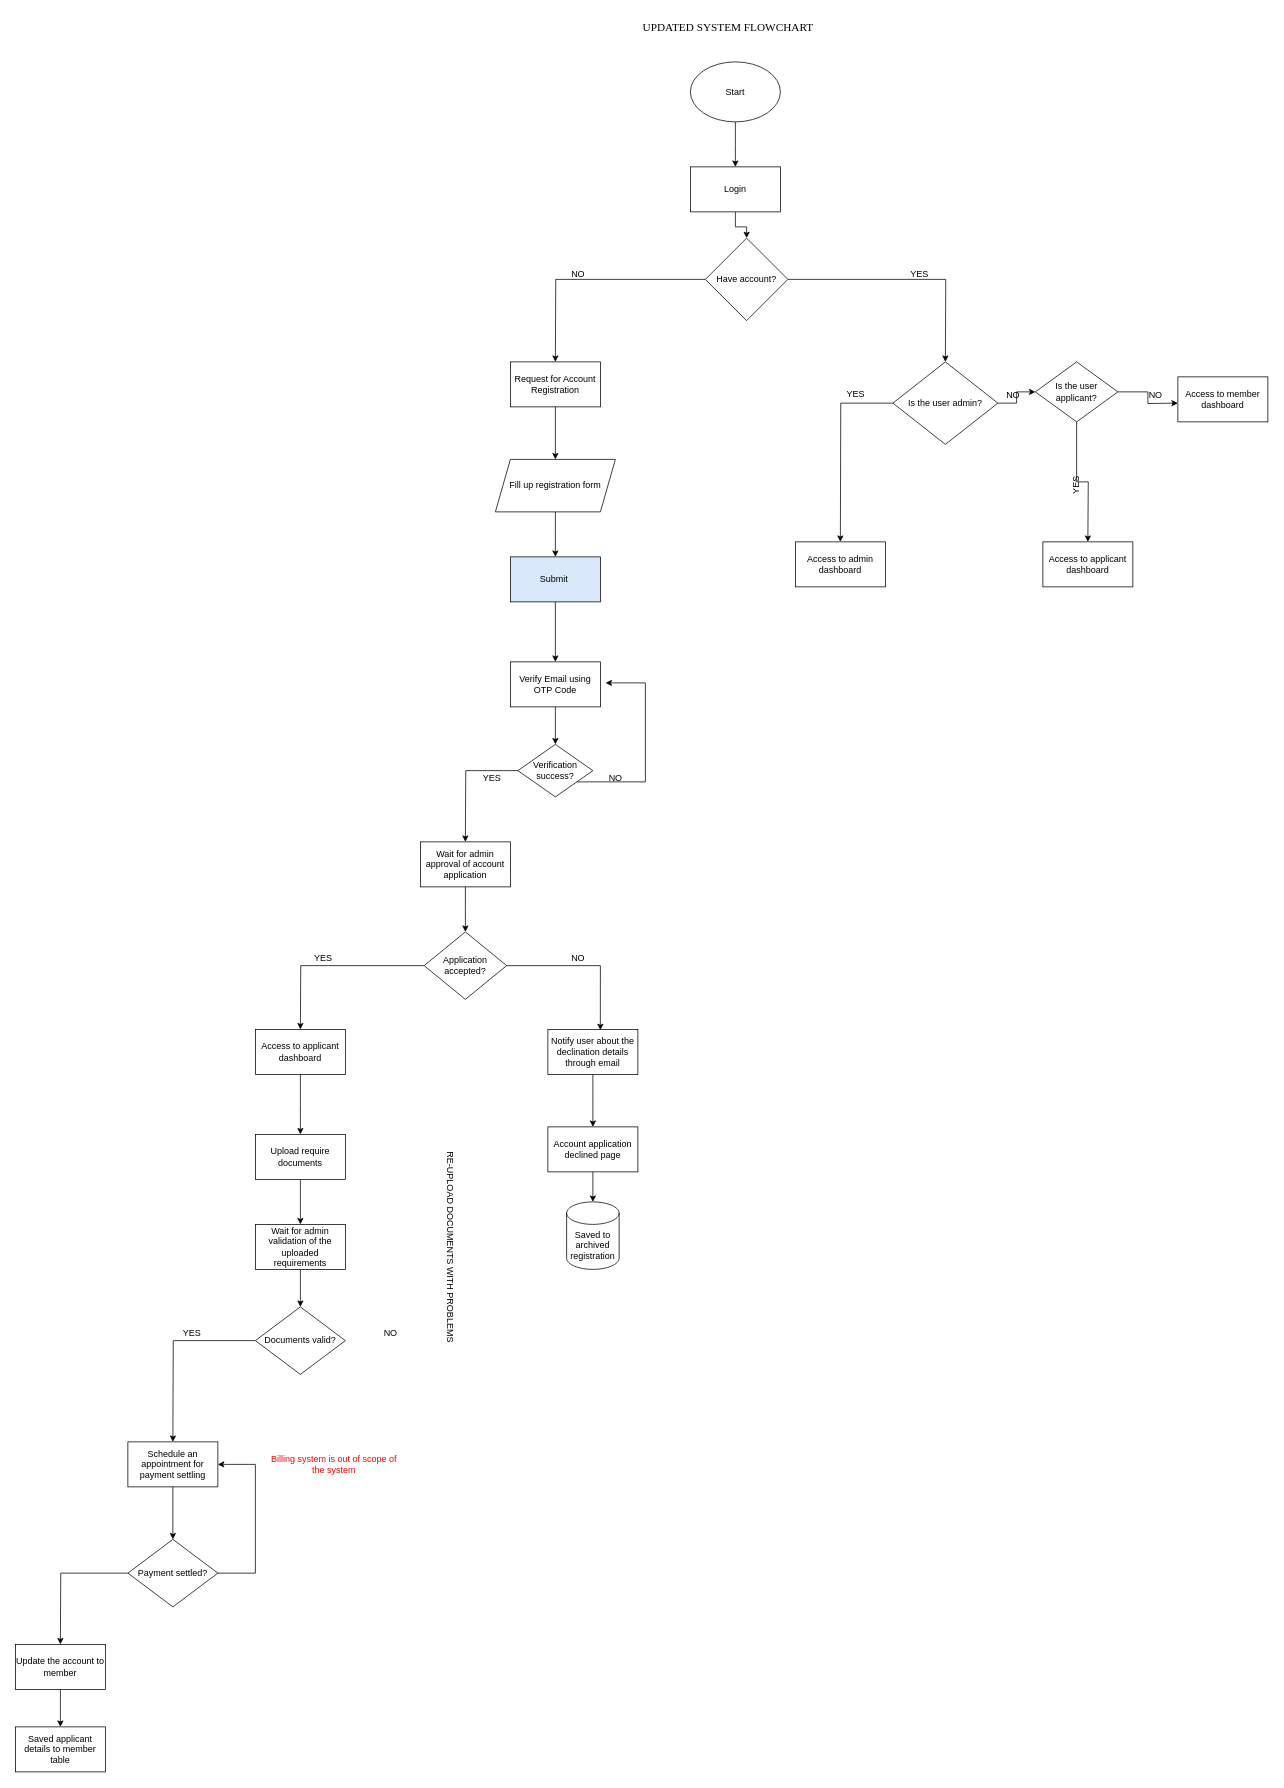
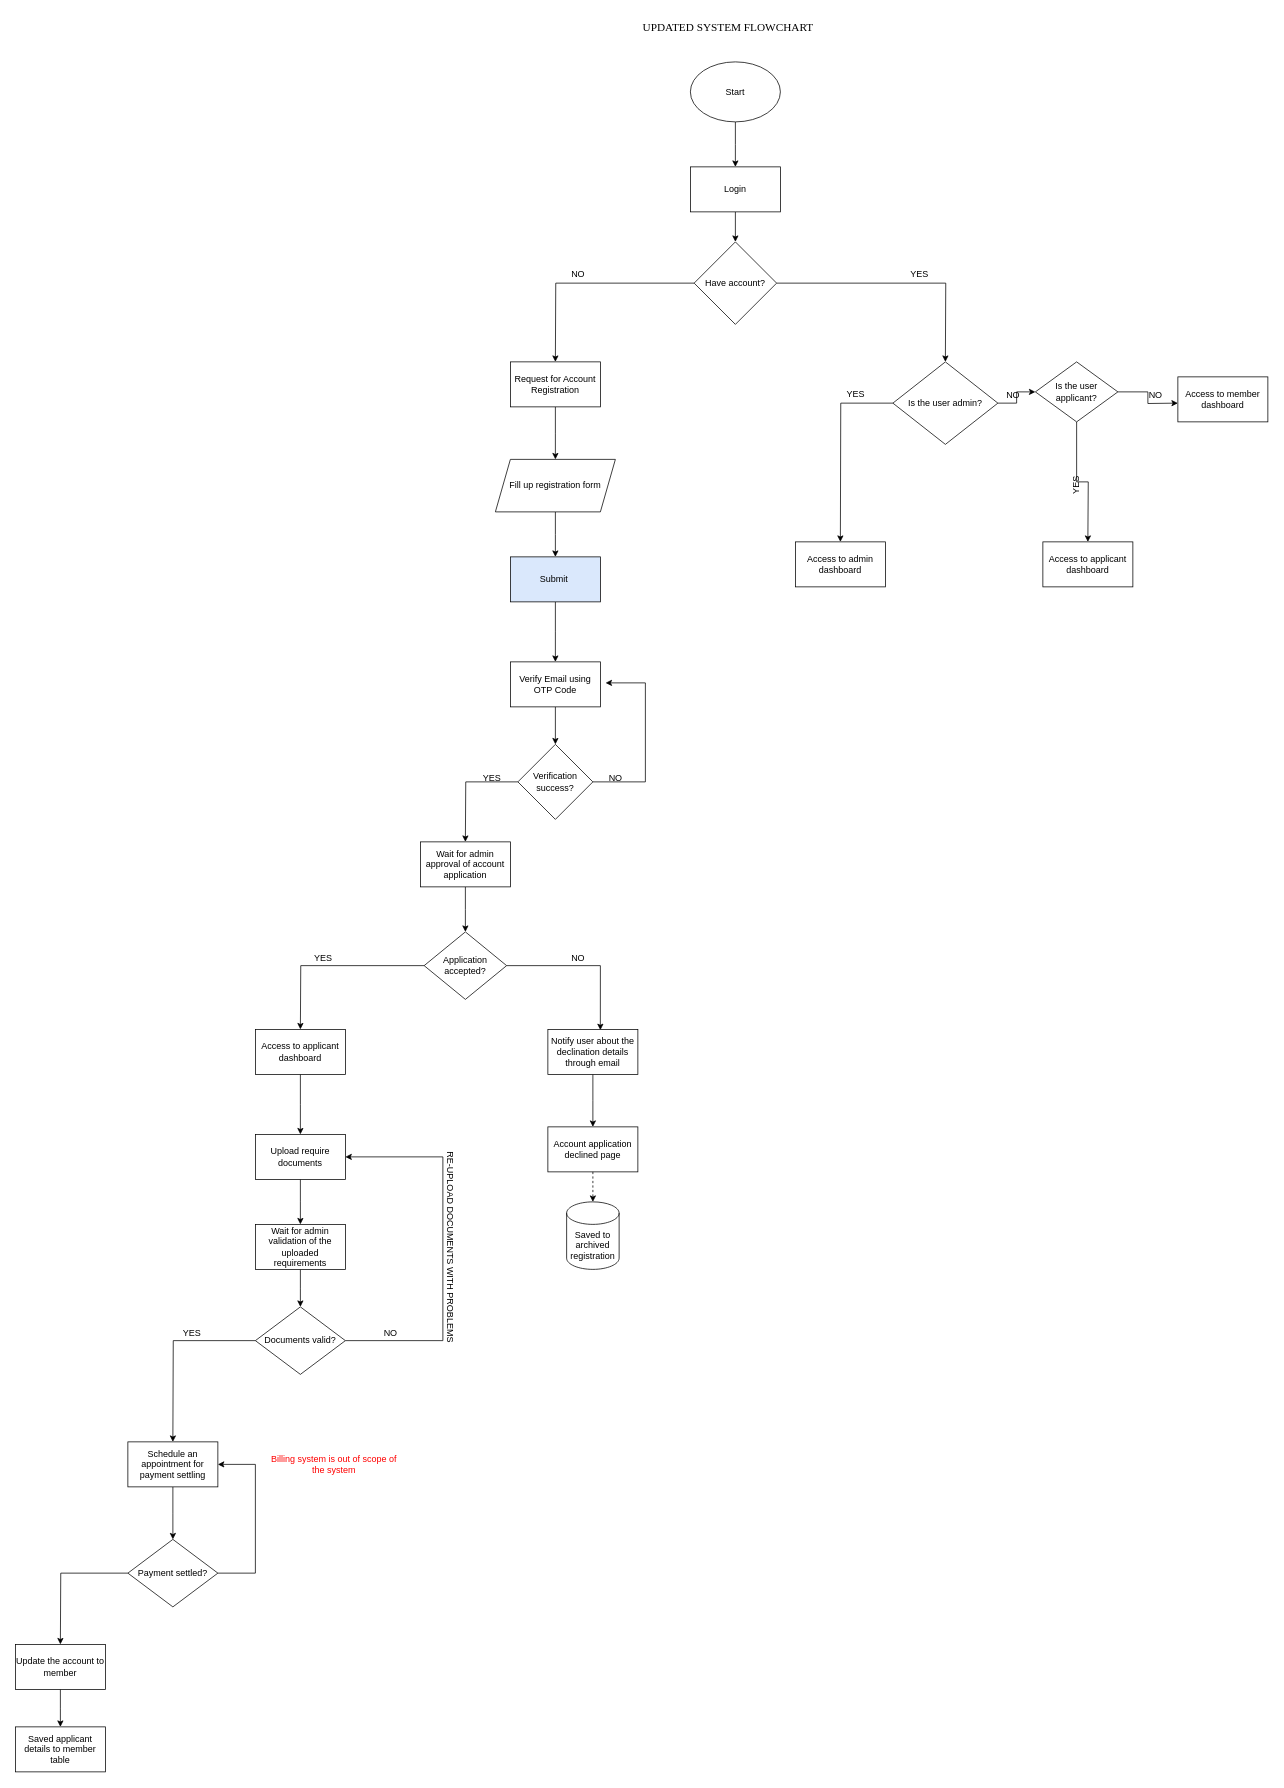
(747, 279) -> (735, 283)
(555, 771) -> (555, 782)
(593, 1183) -> (593, 1183)
none -> (396, 1341)
